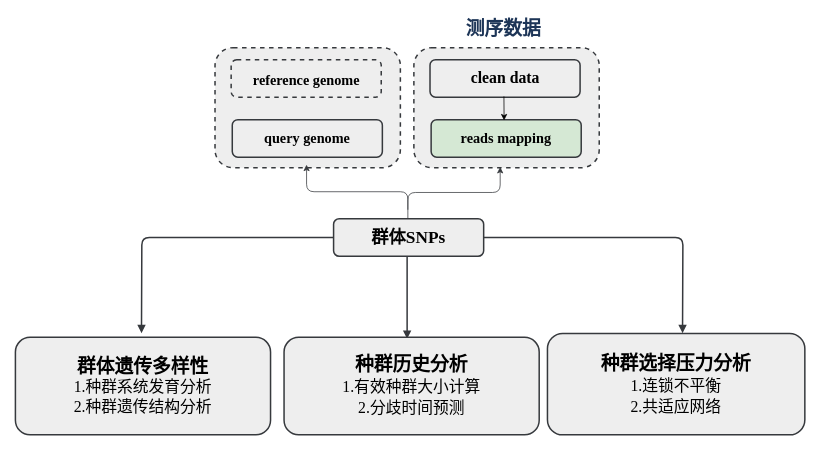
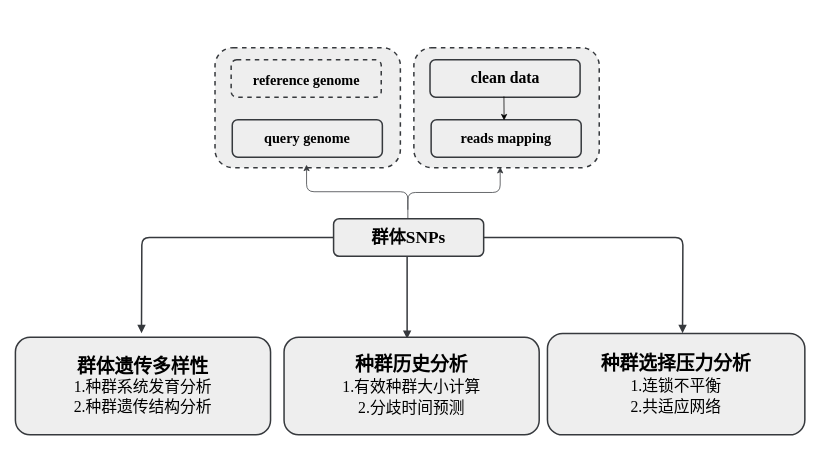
(503, 28) -> none
(506, 138) -> (506, 138)
